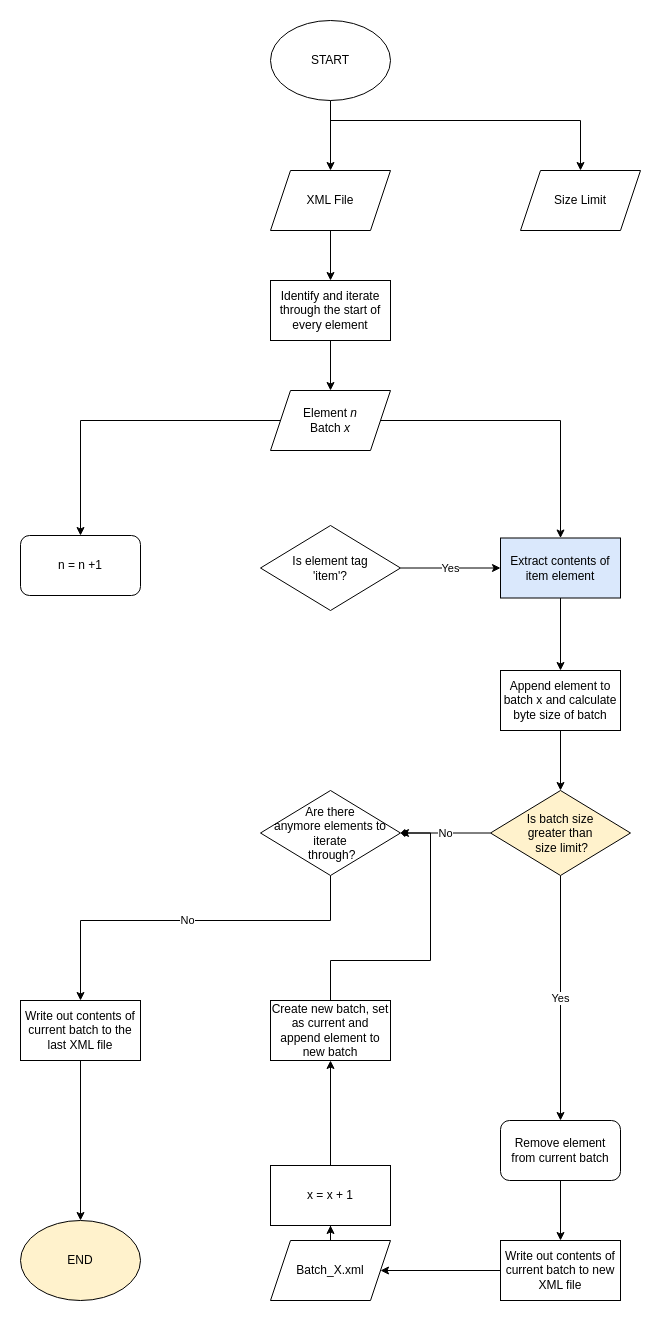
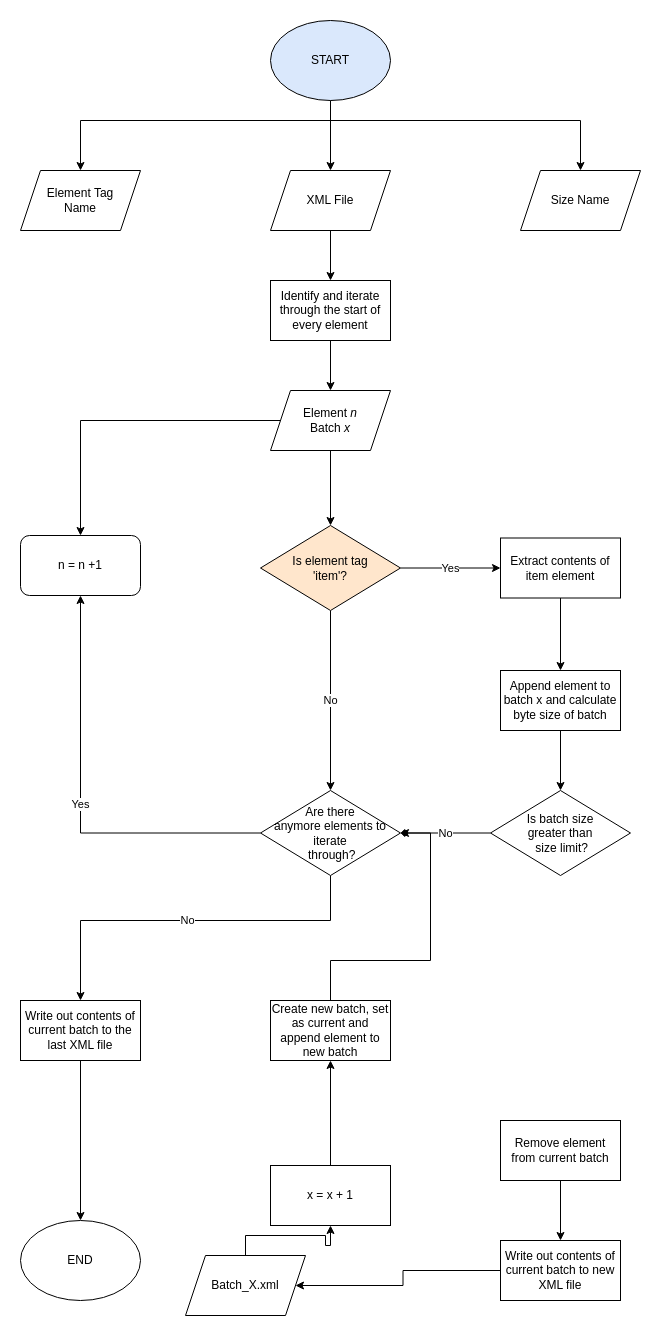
(331, 61) -> (331, 61)
none -> (184, 121)
none -> (81, 201)
(581, 201) -> (581, 201)
(526, 421) -> (331, 485)
(331, 568) -> (331, 568)
(561, 568) -> (561, 568)
none -> (331, 697)
none -> (81, 808)
(561, 833) -> (561, 833)
(561, 995) -> none
(561, 1151) -> (561, 1151)
(81, 1261) -> (81, 1261)
(331, 1271) -> (246, 1286)
